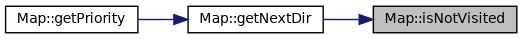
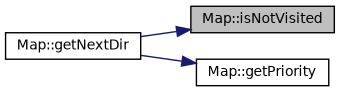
(156, 20) -> (161, 58)
